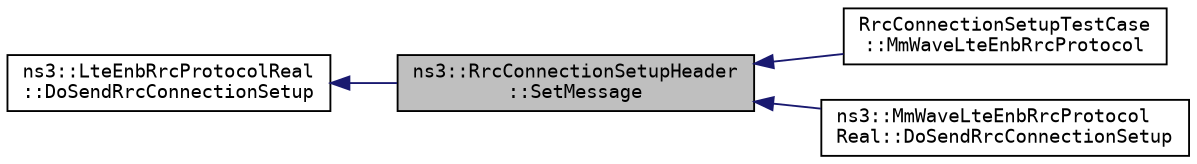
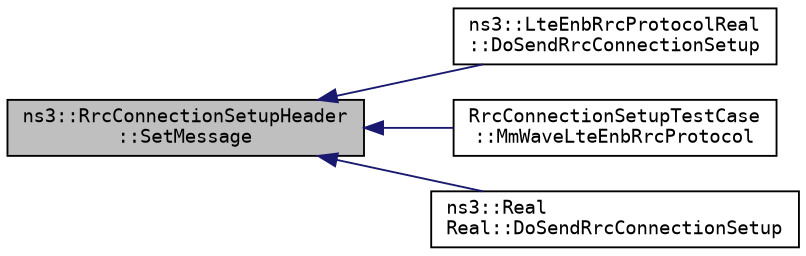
(373, 83) -> (410, 80)
(1005, 128) -> (615, 219)
